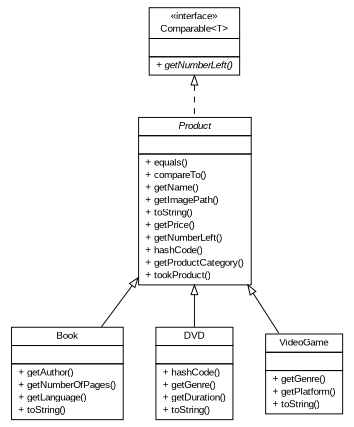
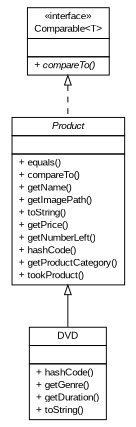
(194, 65) -> (65, 65)
(67, 373) -> none
(304, 373) -> none
